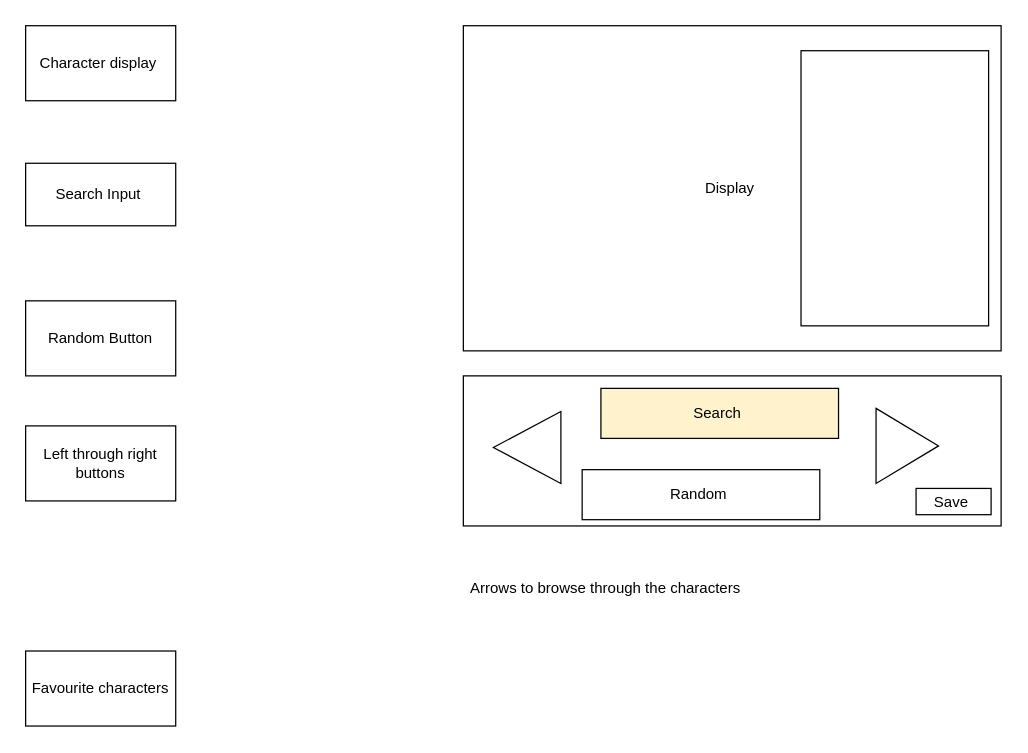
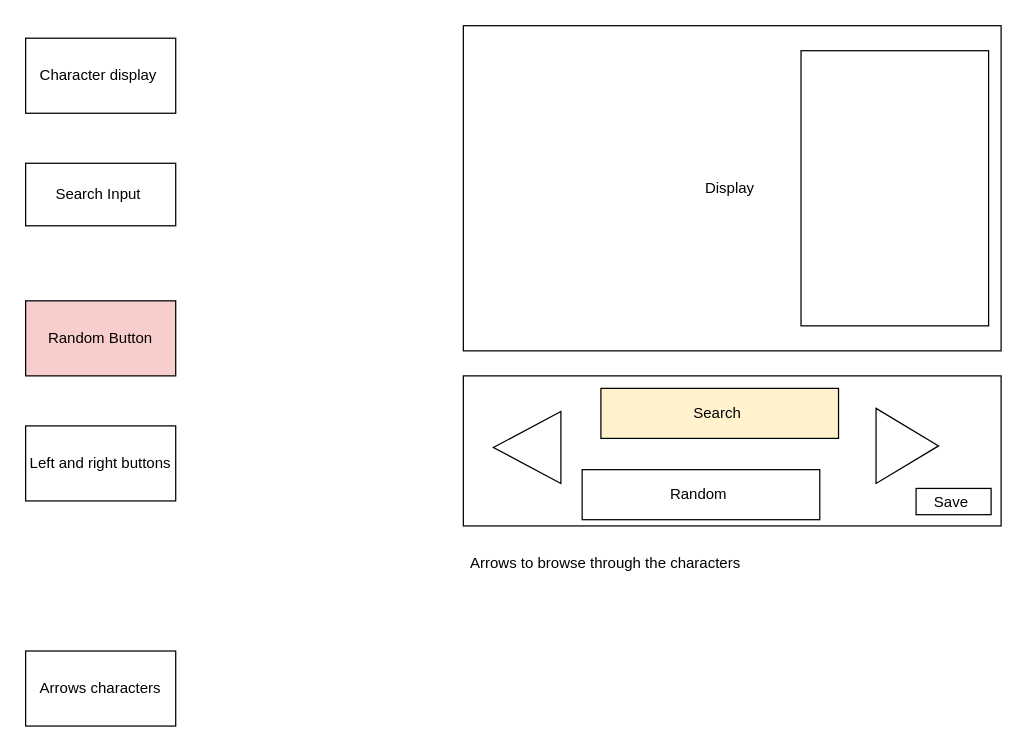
(101, 63) -> (101, 76)
(101, 338) -> (101, 338)
(101, 463) -> (101, 463)
(607, 588) -> (607, 563)
(101, 688) -> (101, 688)
